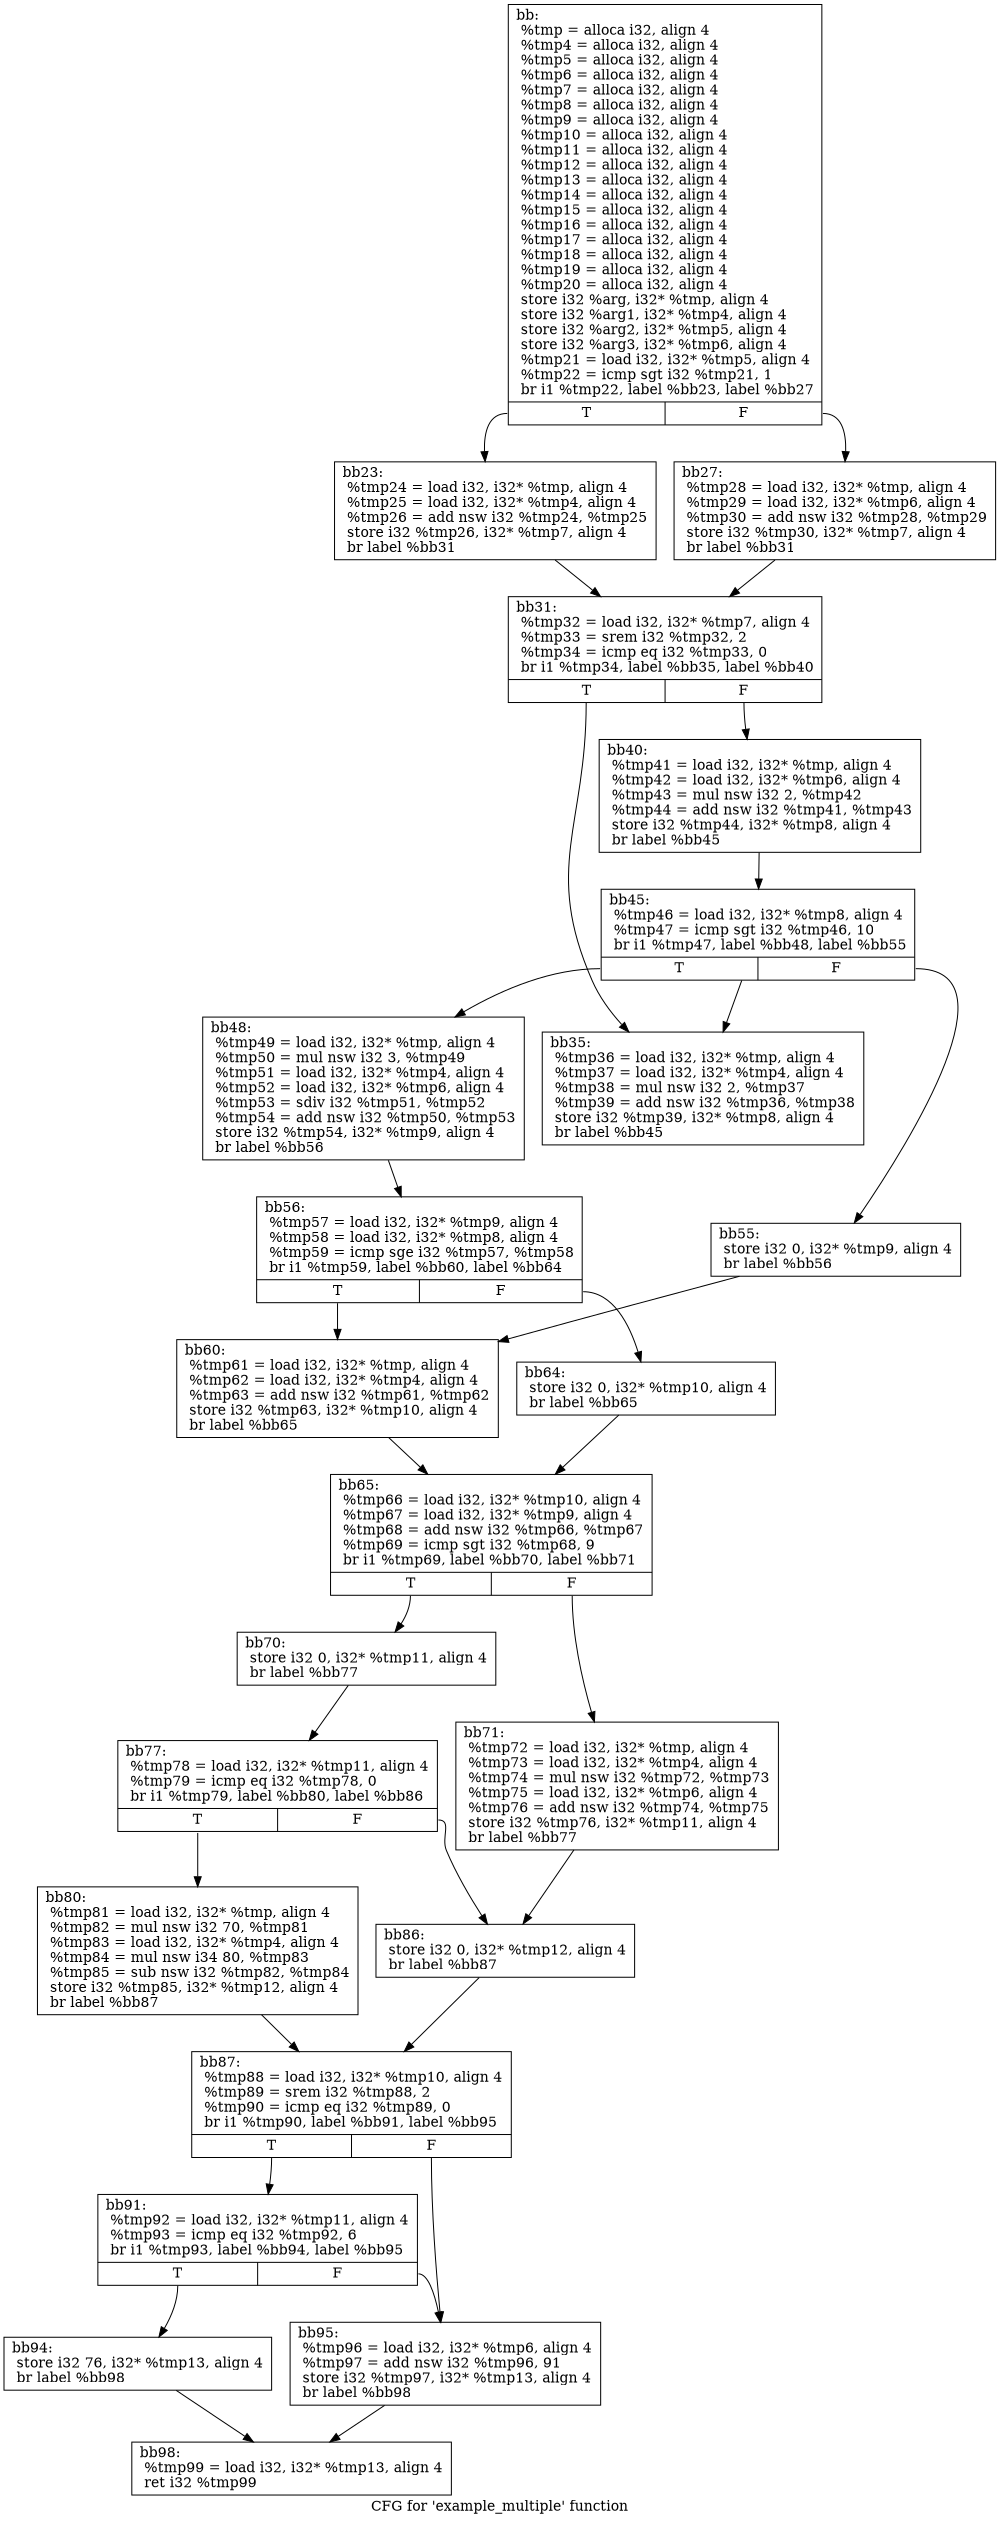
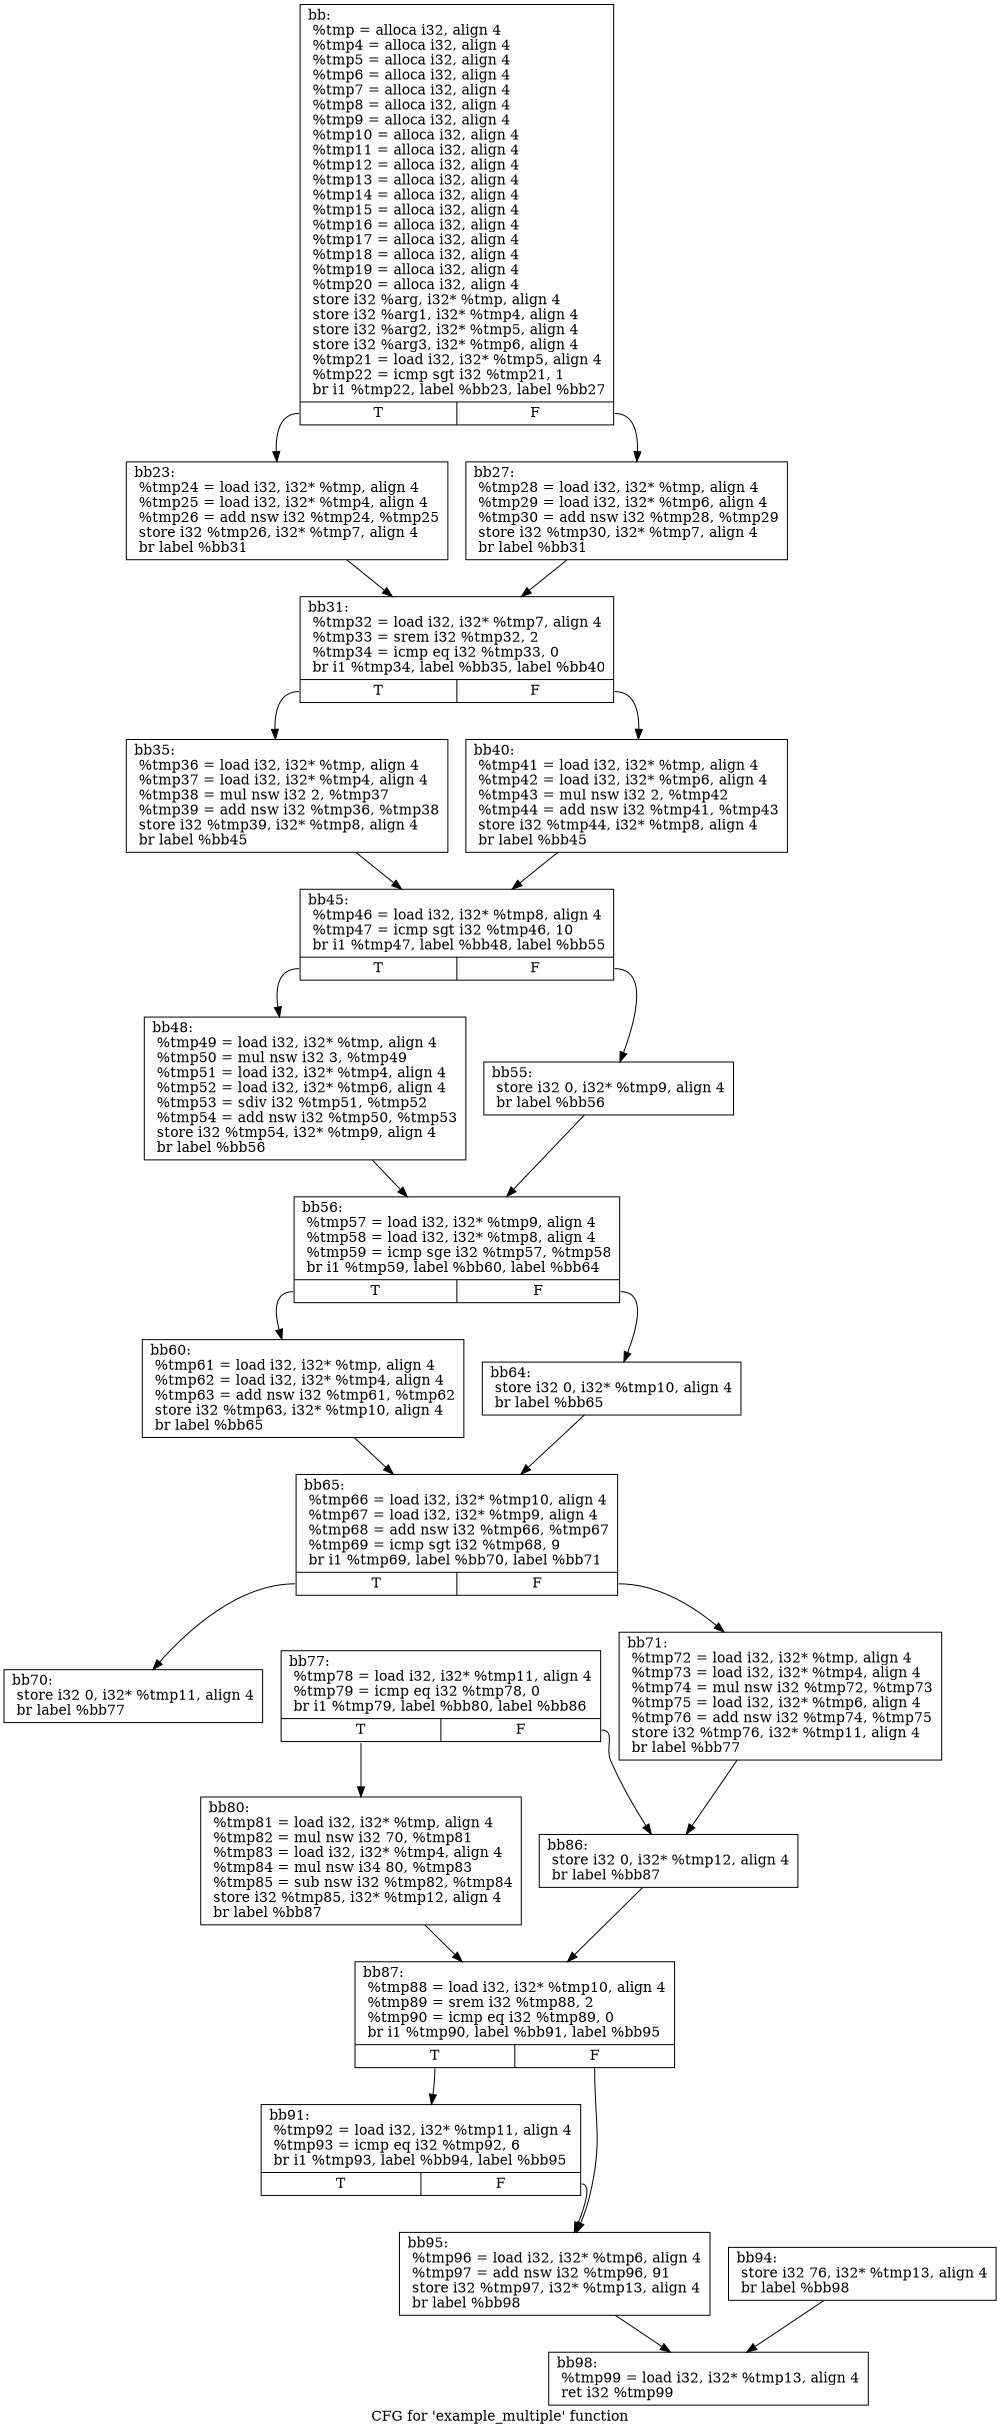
(734, 1001) -> (375, 868)
(624, 1307) -> (549, 1152)
(332, 1709) -> none
(174, 2308) -> none
